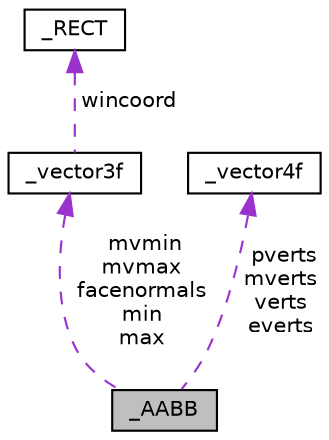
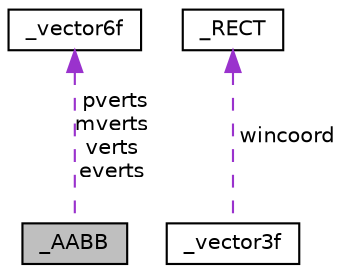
(254, 173) -> (75, 30)
(64, 313) -> none
